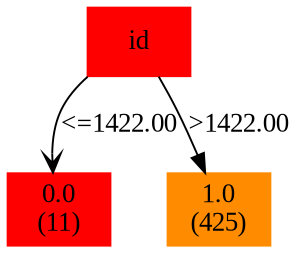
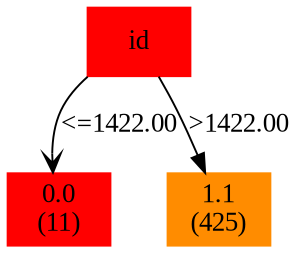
(219, 209) -> (219, 209)
